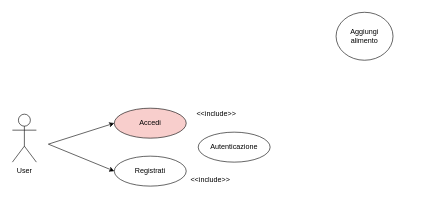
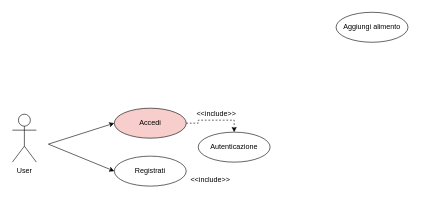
(365, 36) -> (372, 27)
none -> (234, 126)
